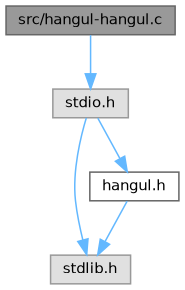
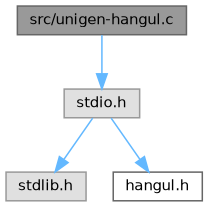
(91, 20) -> (102, 20)
(116, 221) -> none
